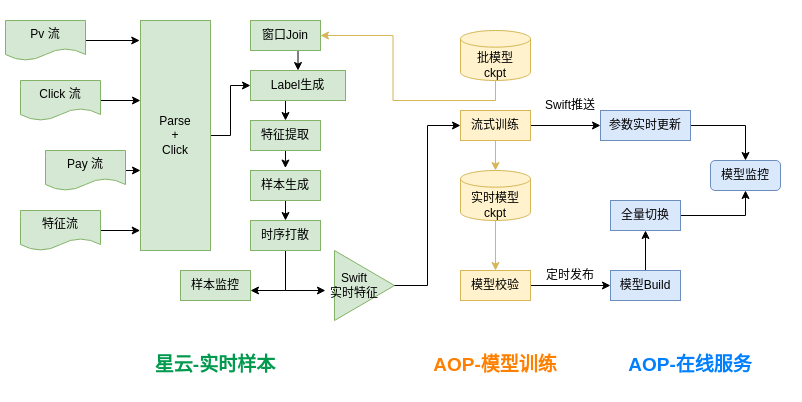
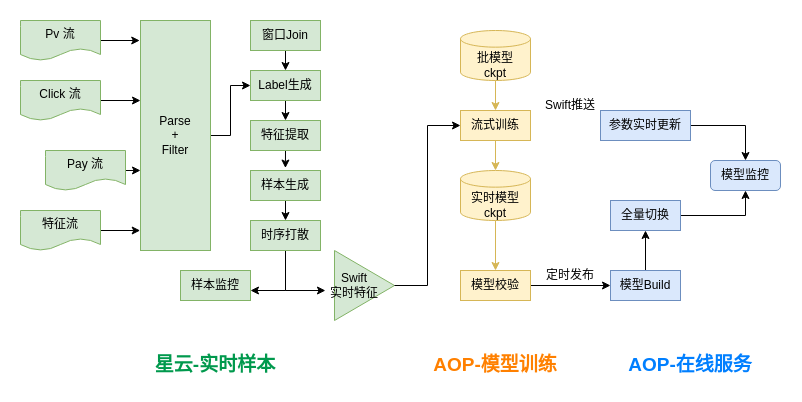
(46, 41) -> (61, 41)
(298, 86) -> (286, 86)
(444, 101) -> (496, 101)
(562, 126) -> none
(176, 136) -> (176, 136)
